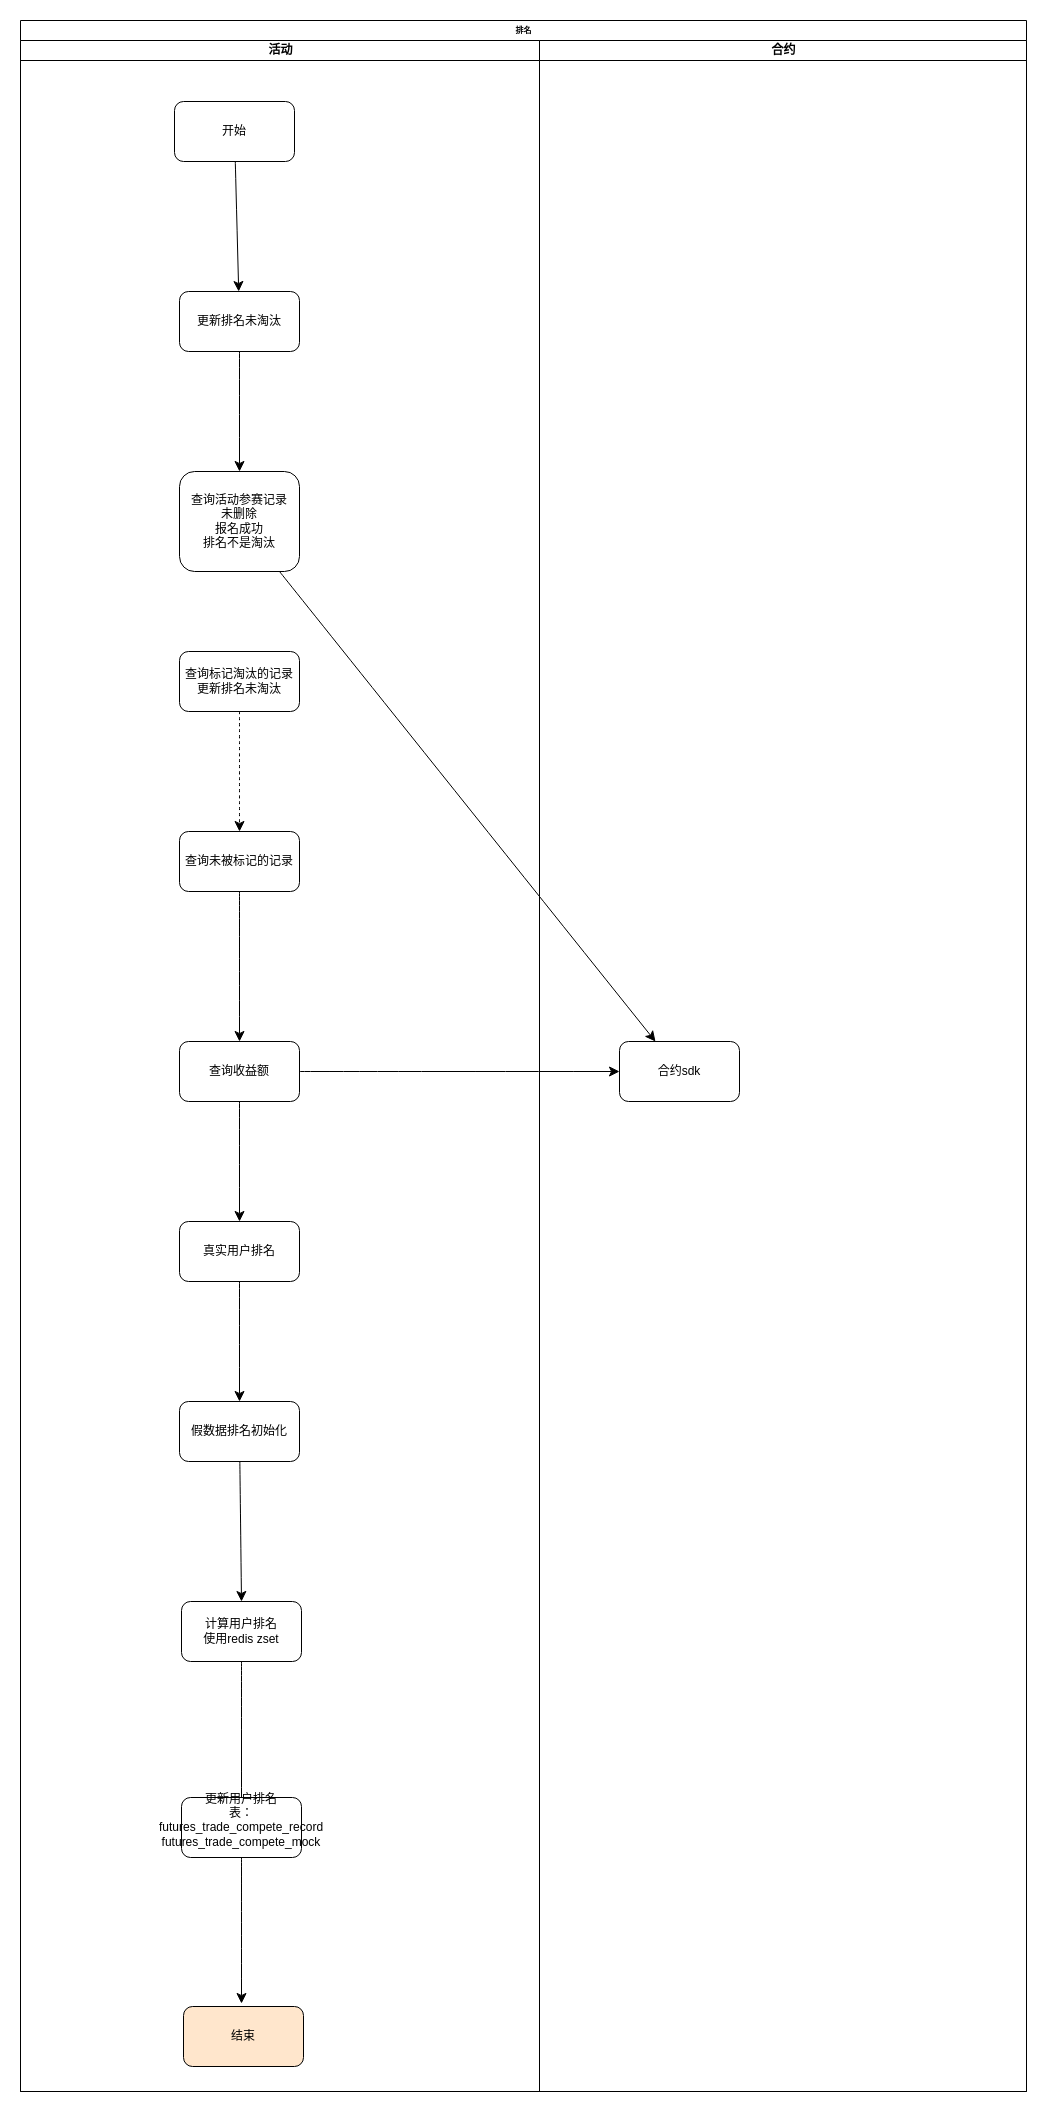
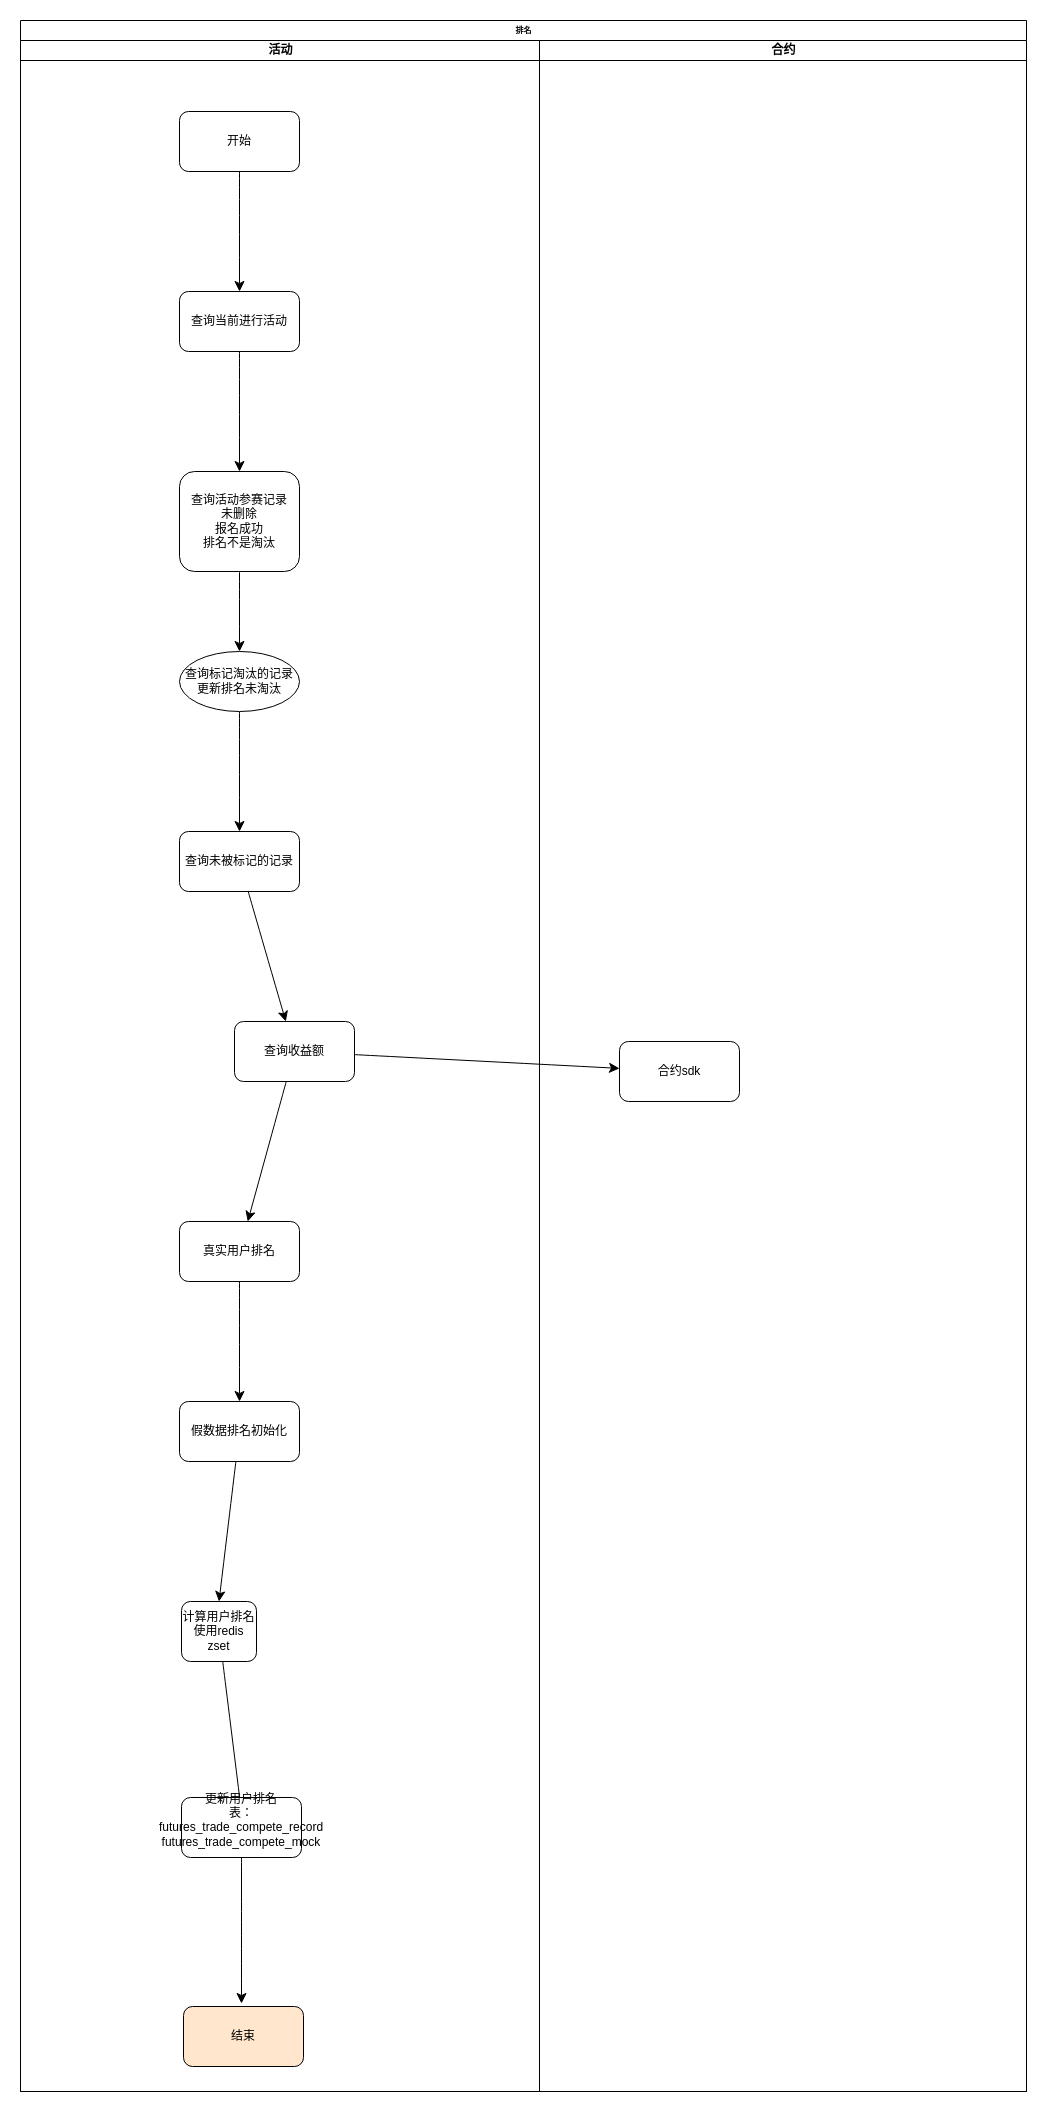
(235, 132) -> (240, 142)
(240, 322) -> (240, 322)
(240, 682) -> (240, 682)
(240, 769) -> (240, 769)
(466, 804) -> (240, 608)
(240, 1072) -> (295, 1052)
(242, 1632) -> (219, 1632)
